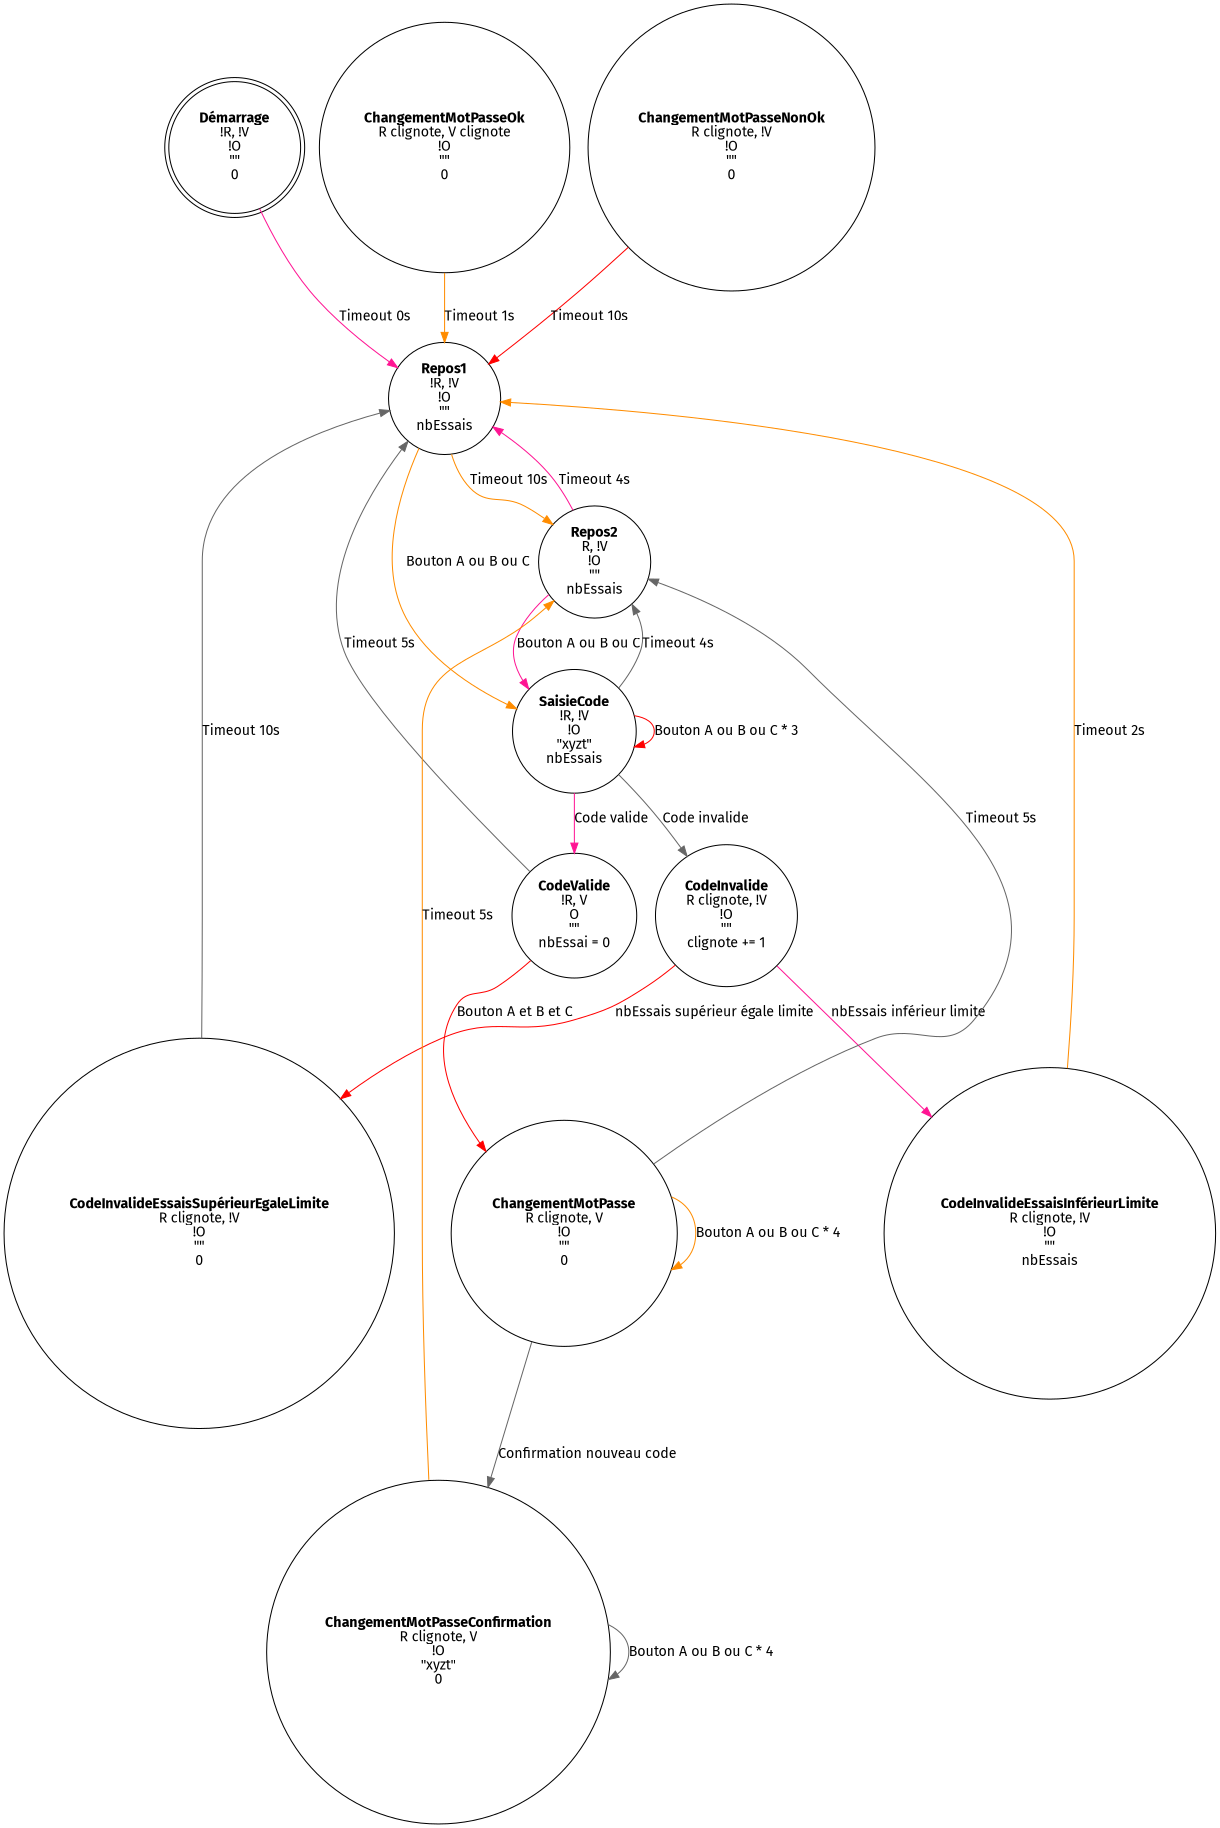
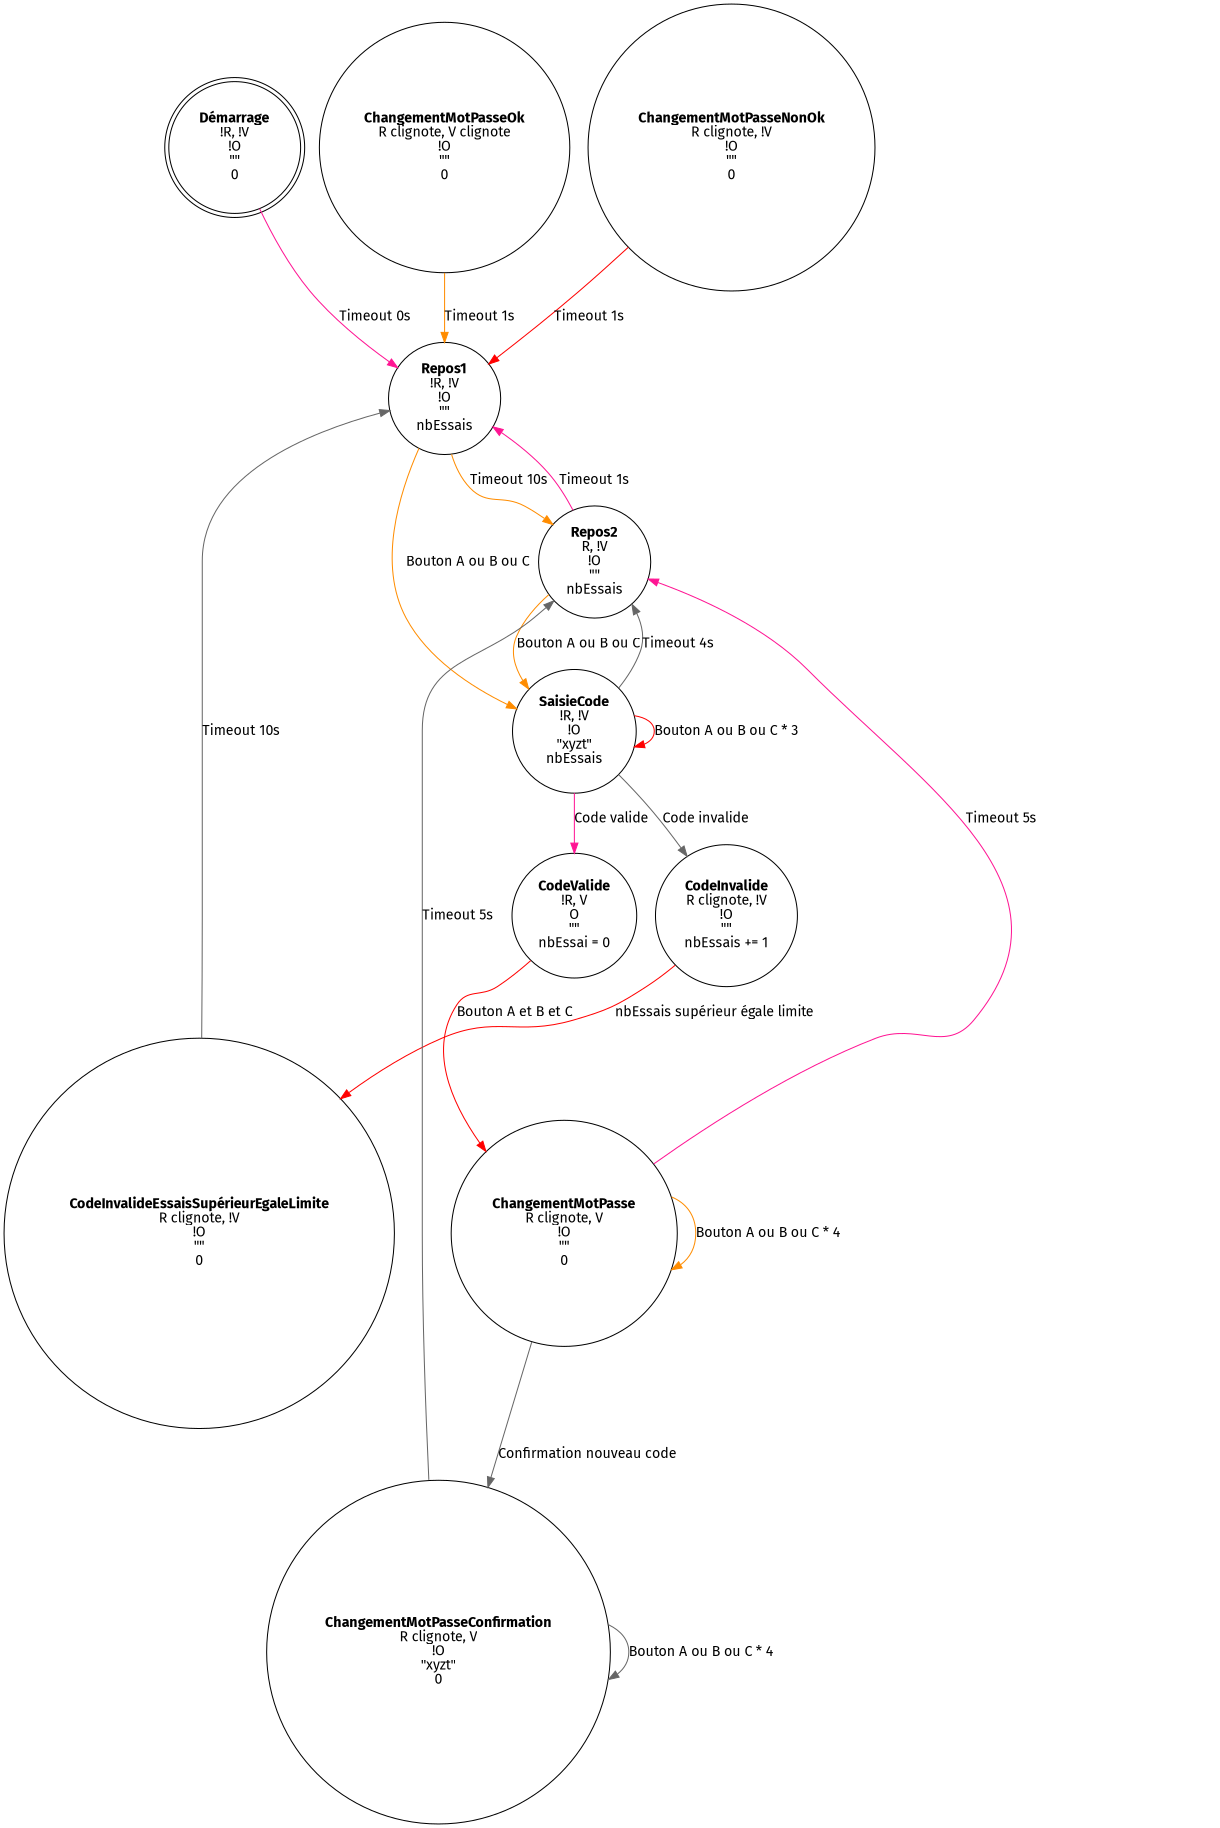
(590, 317) -> (590, 317)
(595, 480) -> (595, 480)
(515, 640) -> (515, 640)
(361, 682) -> none
(1006, 904) -> (1006, 904)
(726, 943) -> (726, 943)
(422, 1013) -> (422, 1013)
(1050, 1233) -> none
